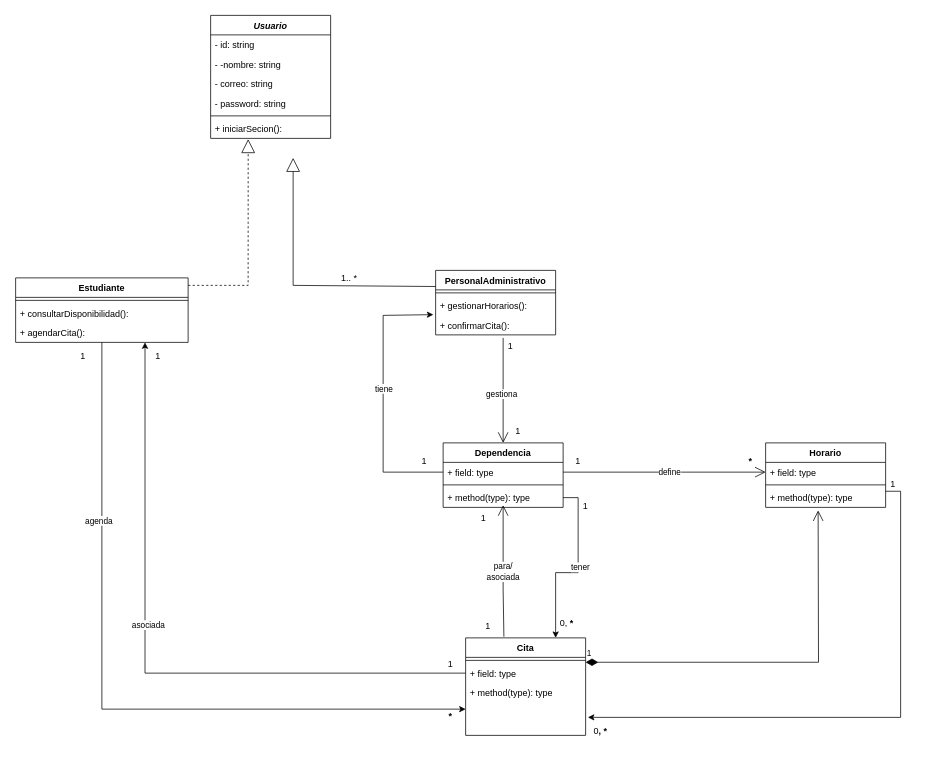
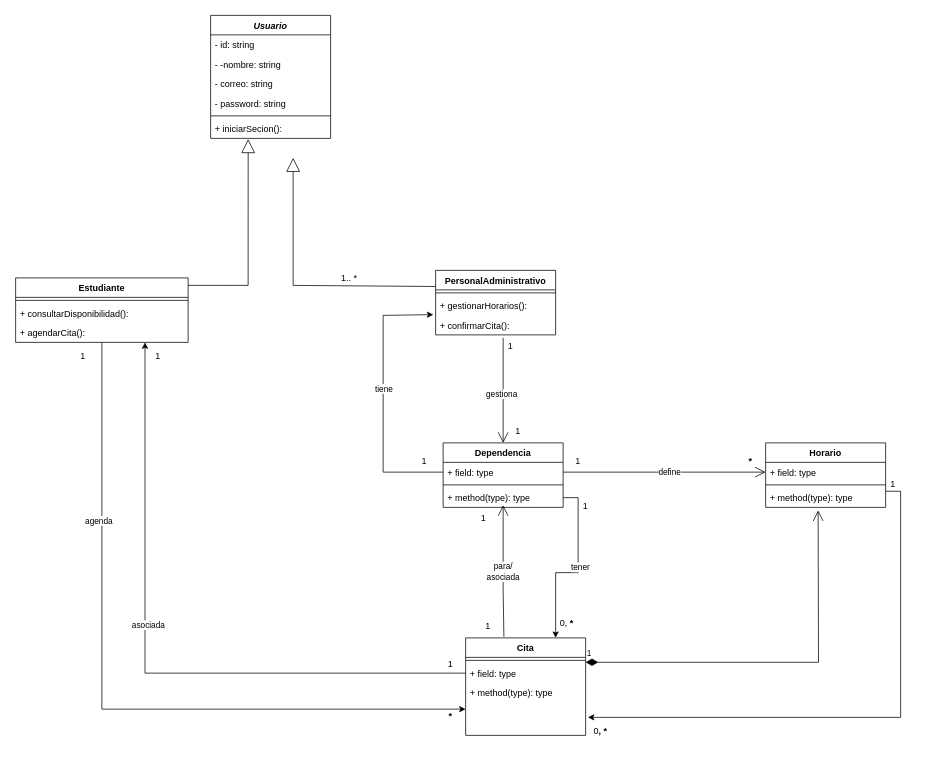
(248, 249) -> (248, 249)
